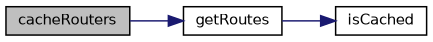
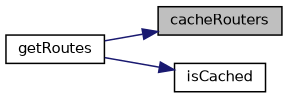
(149, 21) -> (124, 37)
